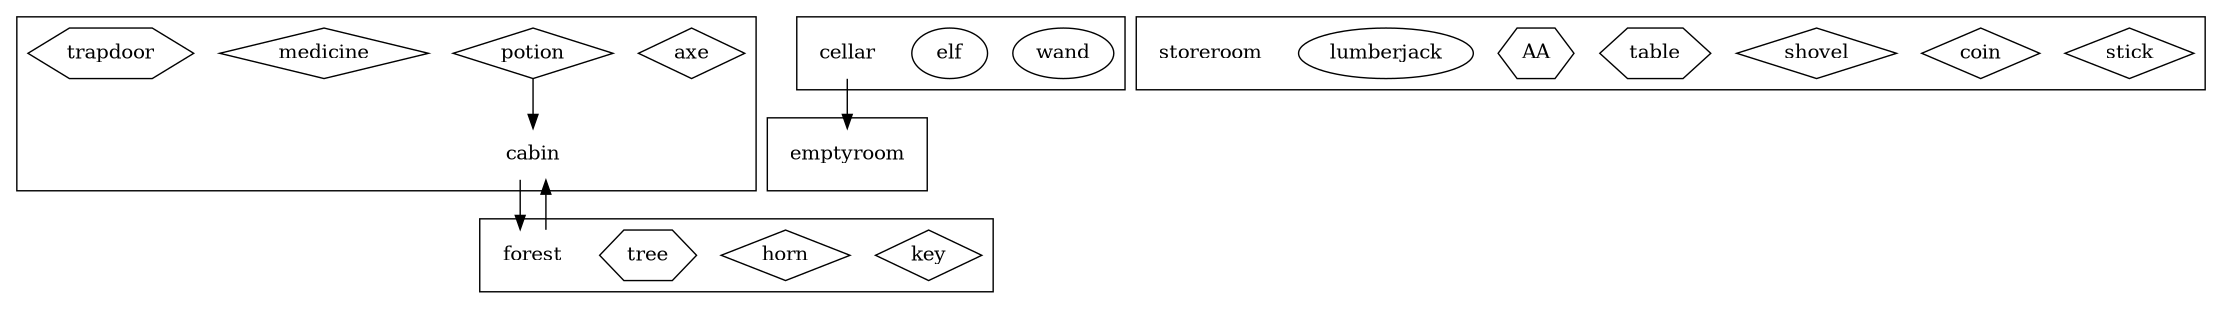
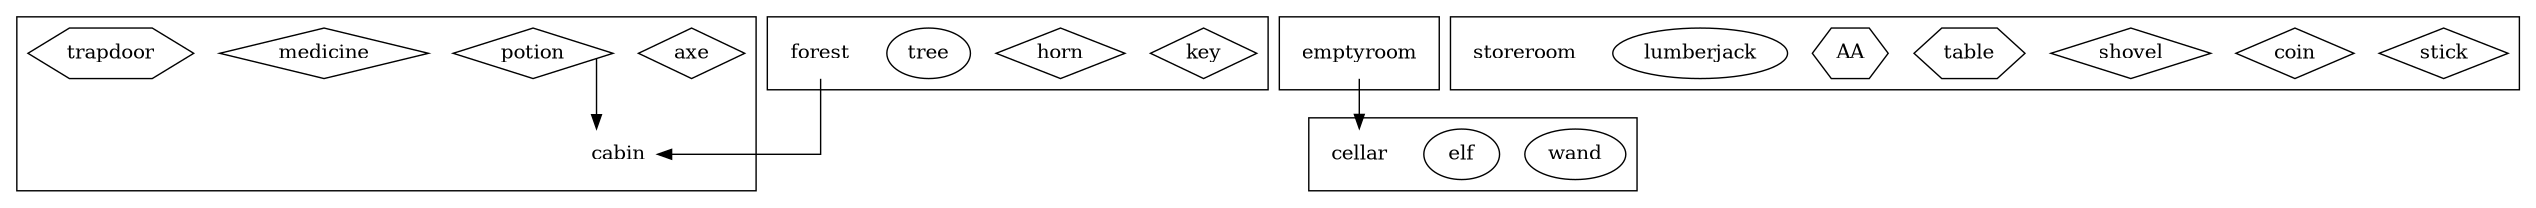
(847, 98) -> (1359, 98)
(520, 199) -> none
(648, 255) -> (929, 53)
